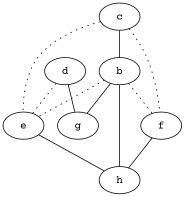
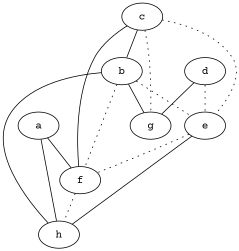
(151, 68) -> (83, 88)
none -> (150, 71)
none -> (39, 126)
(140, 153) -> (70, 207)
none -> (144, 154)
